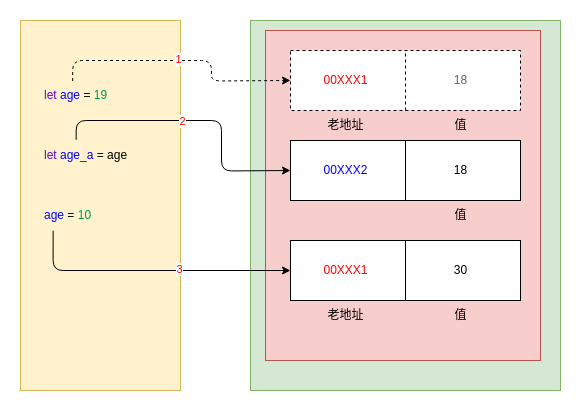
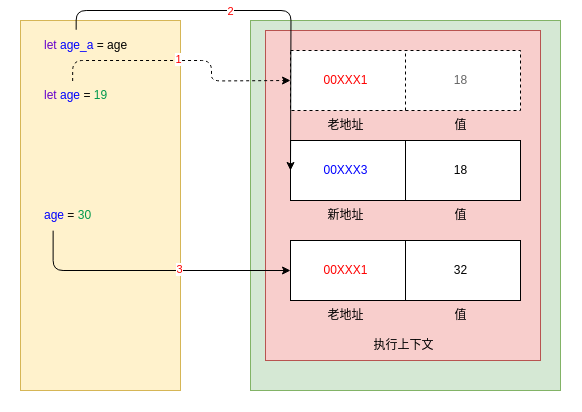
(98, 156) -> (98, 46)
(346, 171) -> (346, 171)
(70, 216) -> (70, 216)
none -> (346, 216)
(461, 271) -> (461, 271)
none -> (403, 346)
